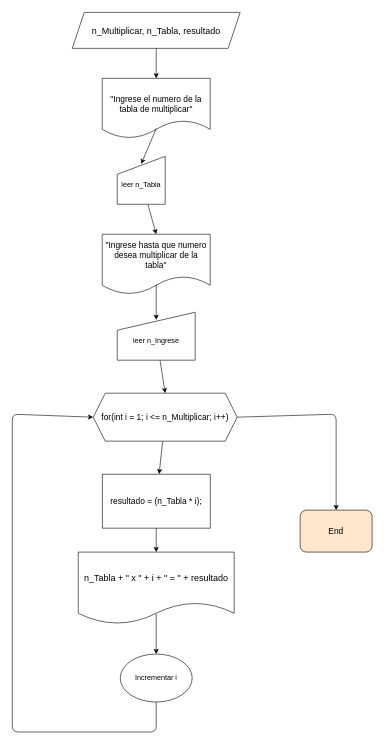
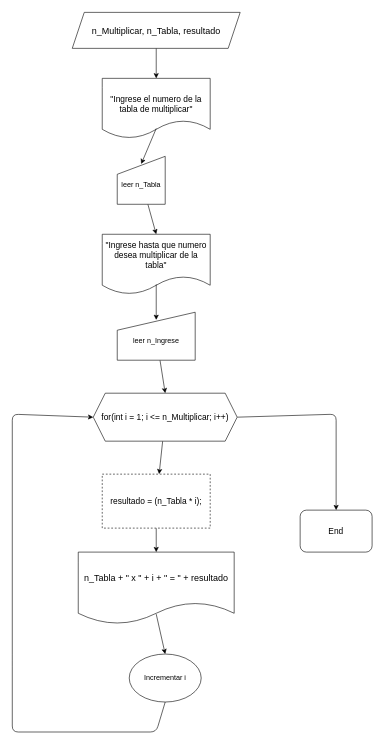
(156, 501) -> (156, 501)
(336, 531) -> (336, 531)
(156, 678) -> (165, 678)
